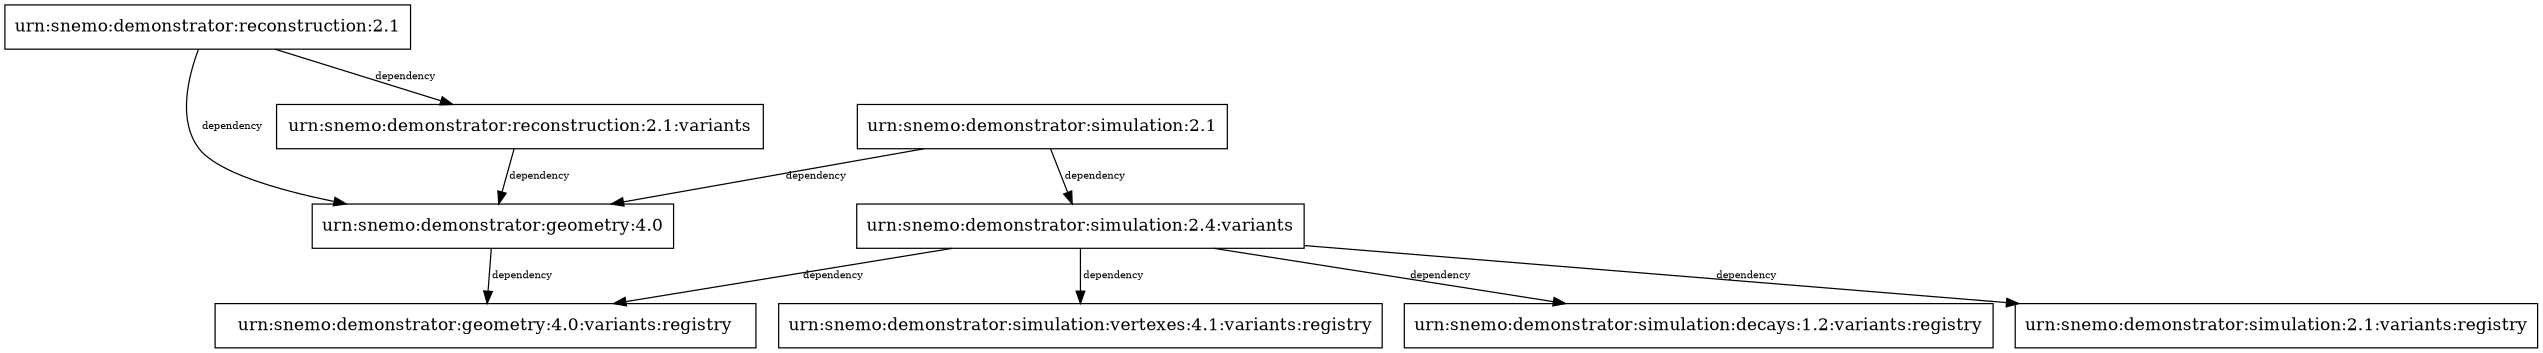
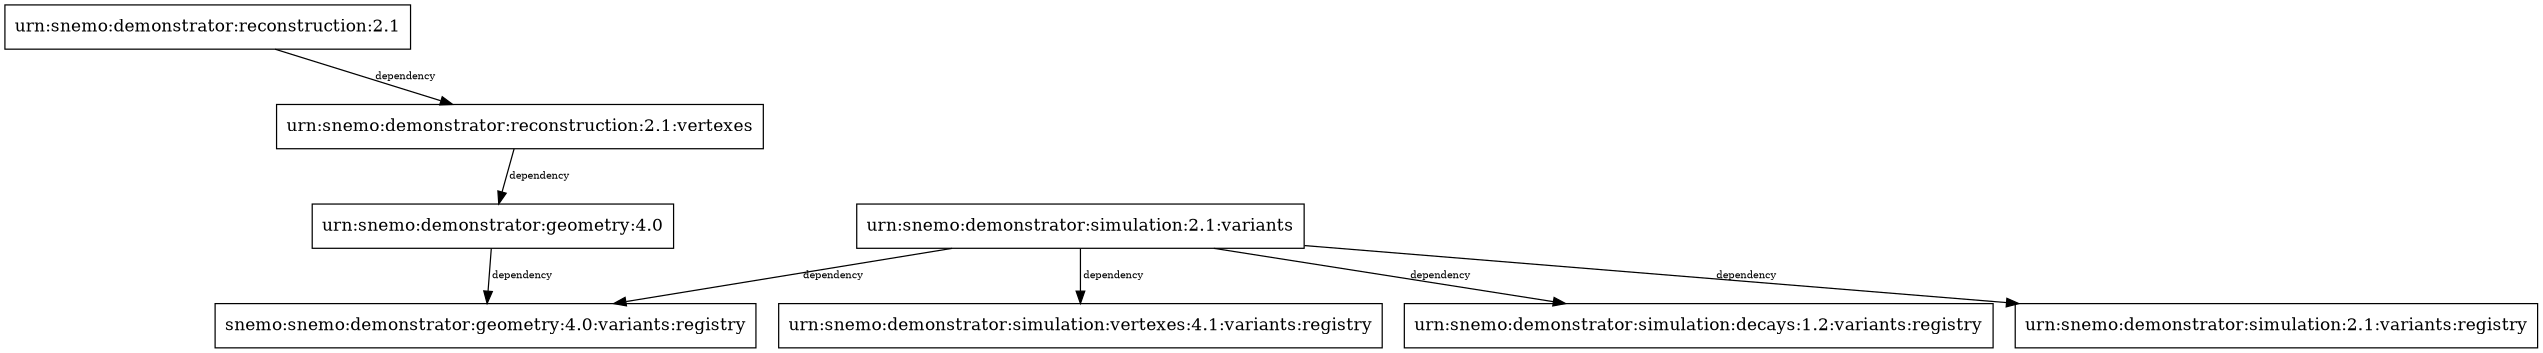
(520, 127) -> (520, 127)
(1042, 127) -> none
(216, 163) -> none
(1080, 226) -> (1080, 226)
(486, 326) -> (486, 326)
